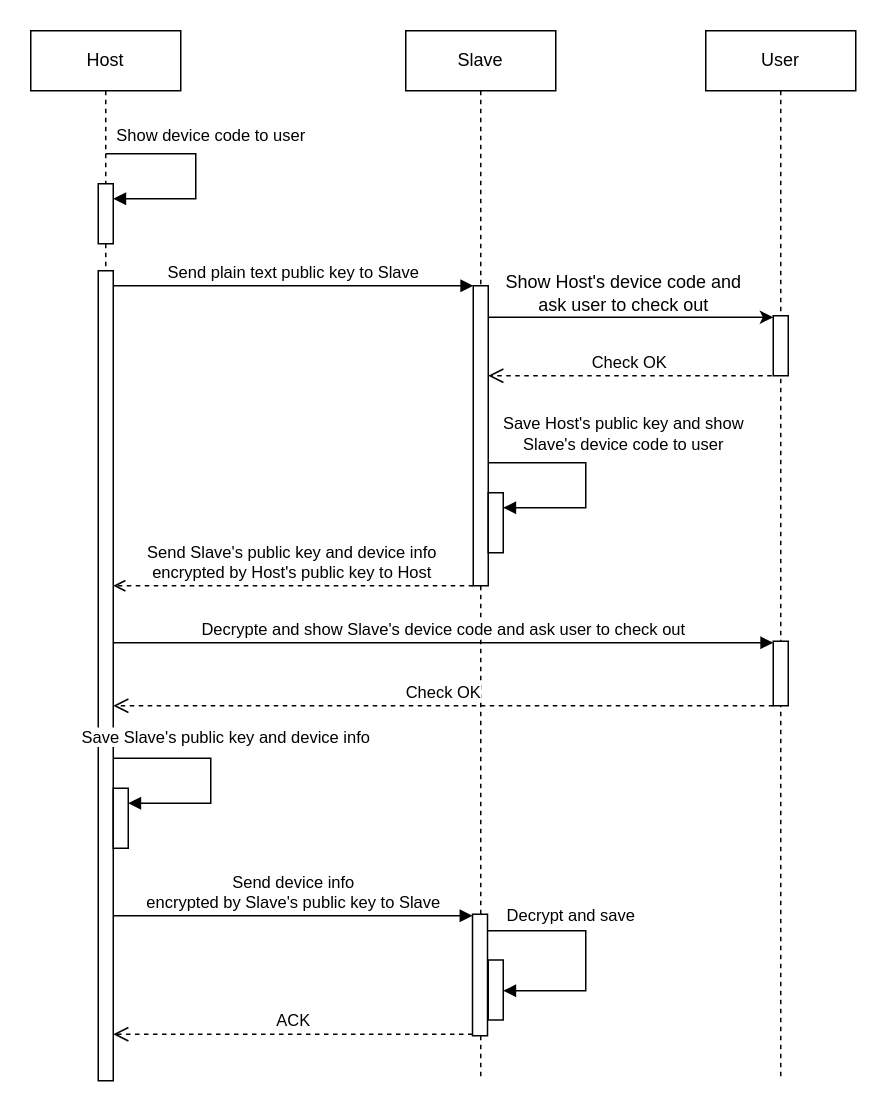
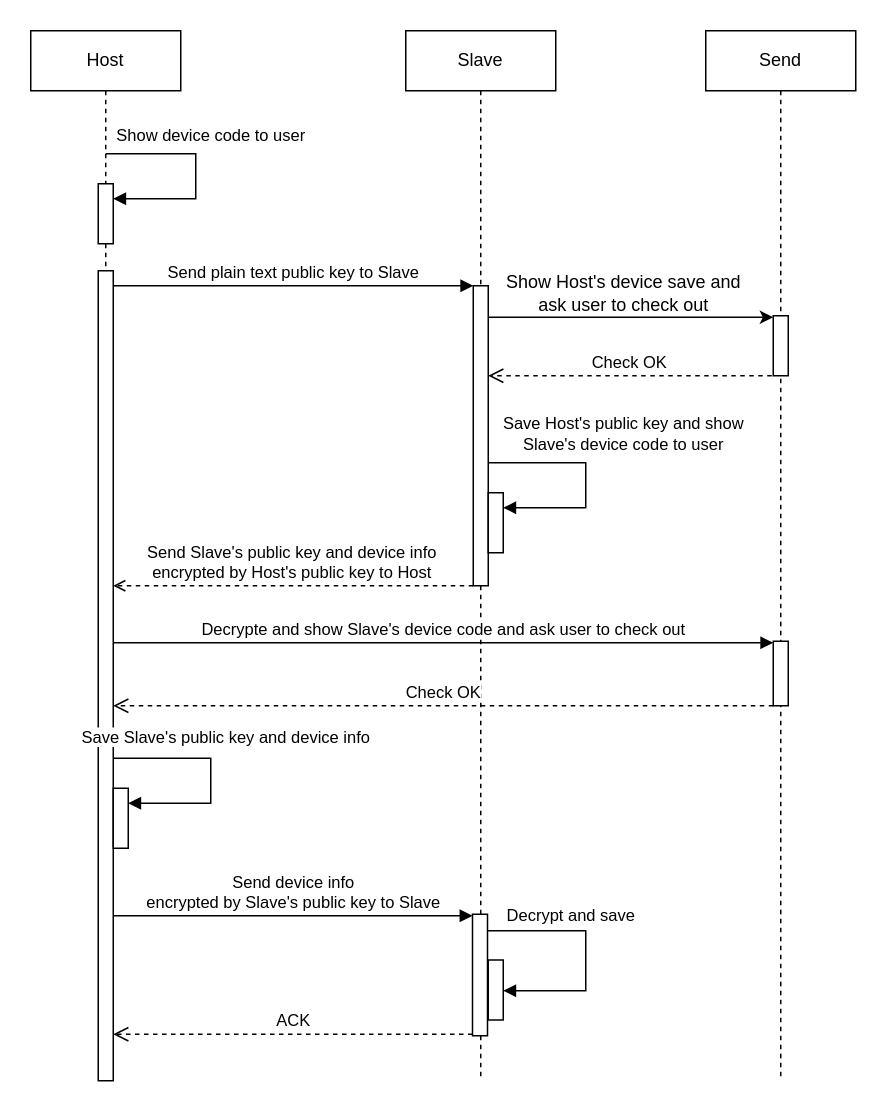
(781, 61) -> (781, 61)
(624, 293) -> (624, 293)
